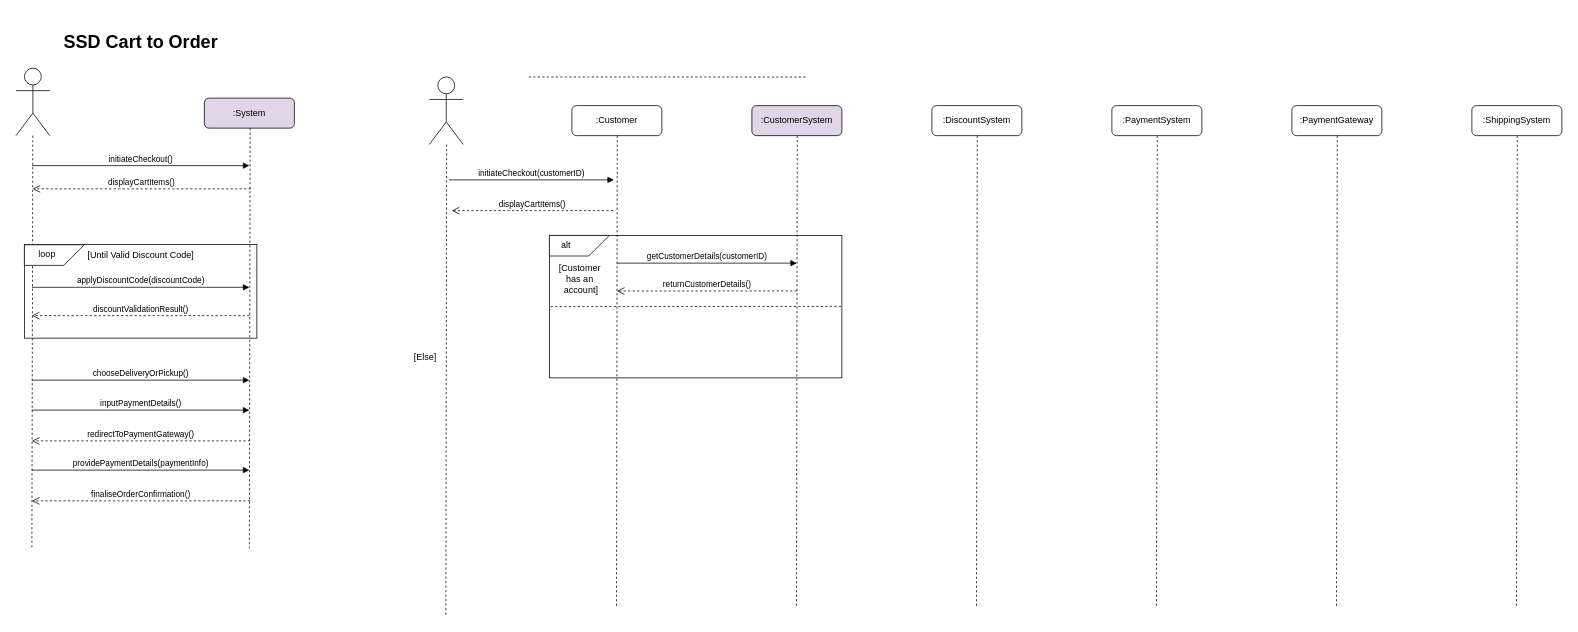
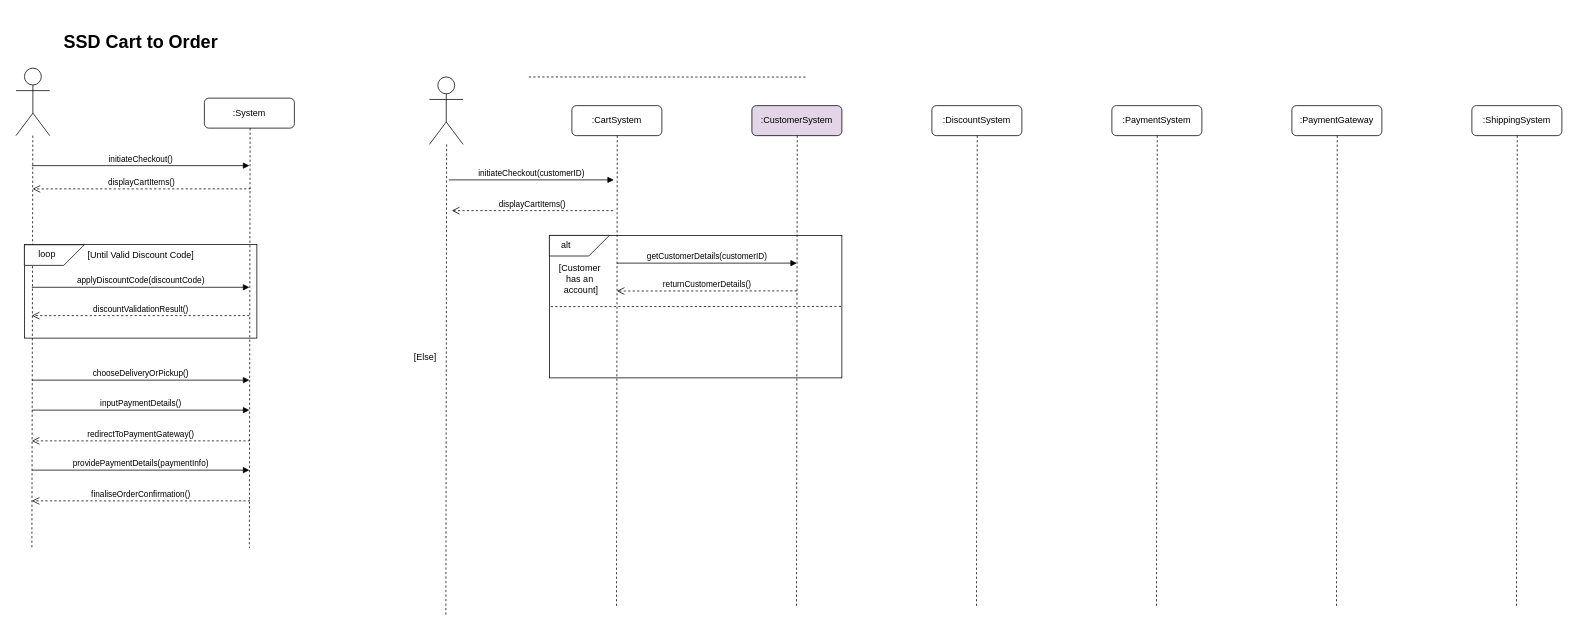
(249, 113) -> (249, 113)
(617, 120) -> (617, 120)
